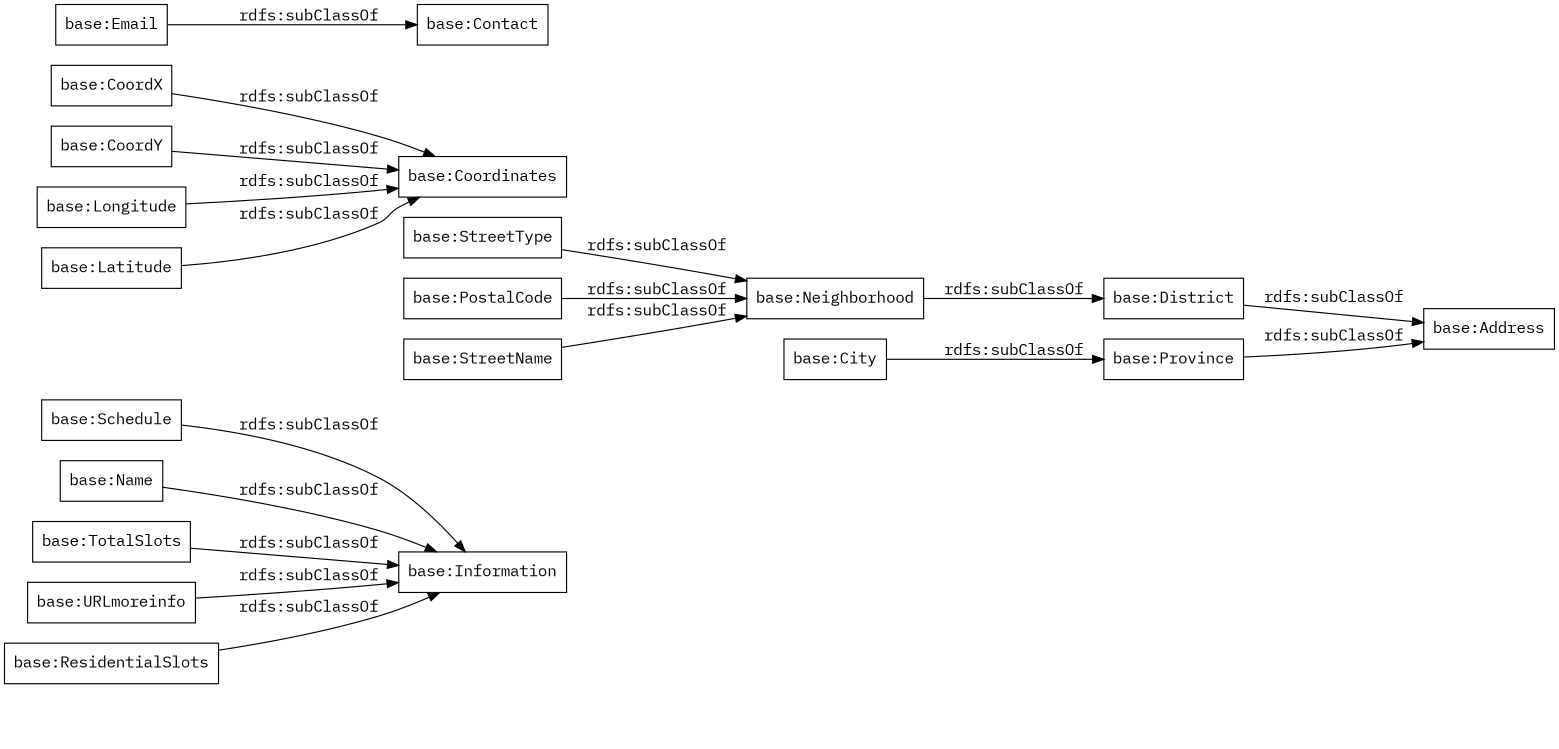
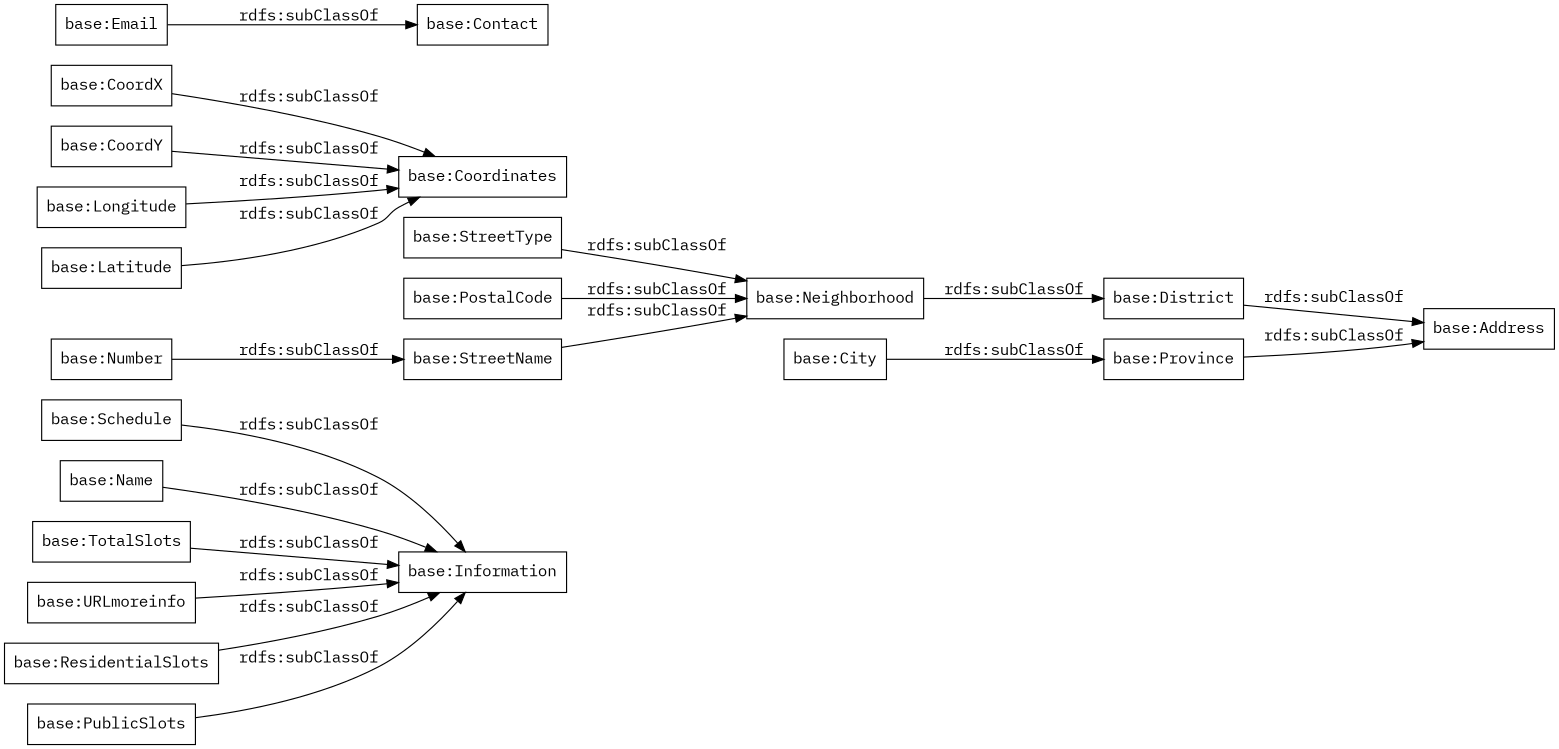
none -> (112, 359)
none -> (112, 724)
